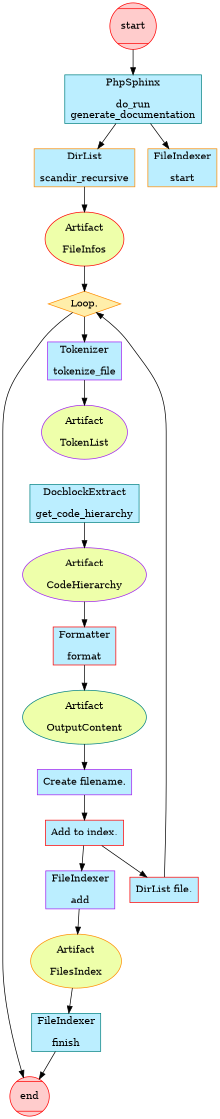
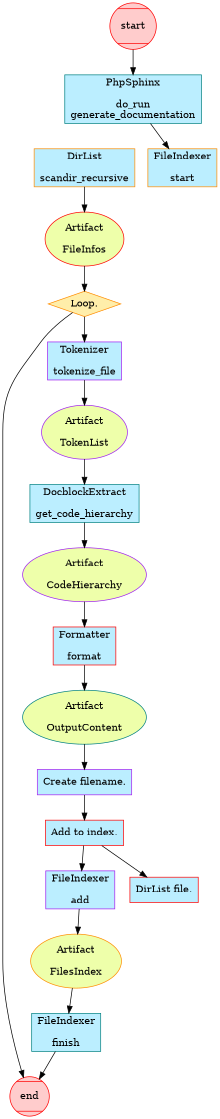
(109, 133) -> none
none -> (84, 468)
(166, 586) -> none
